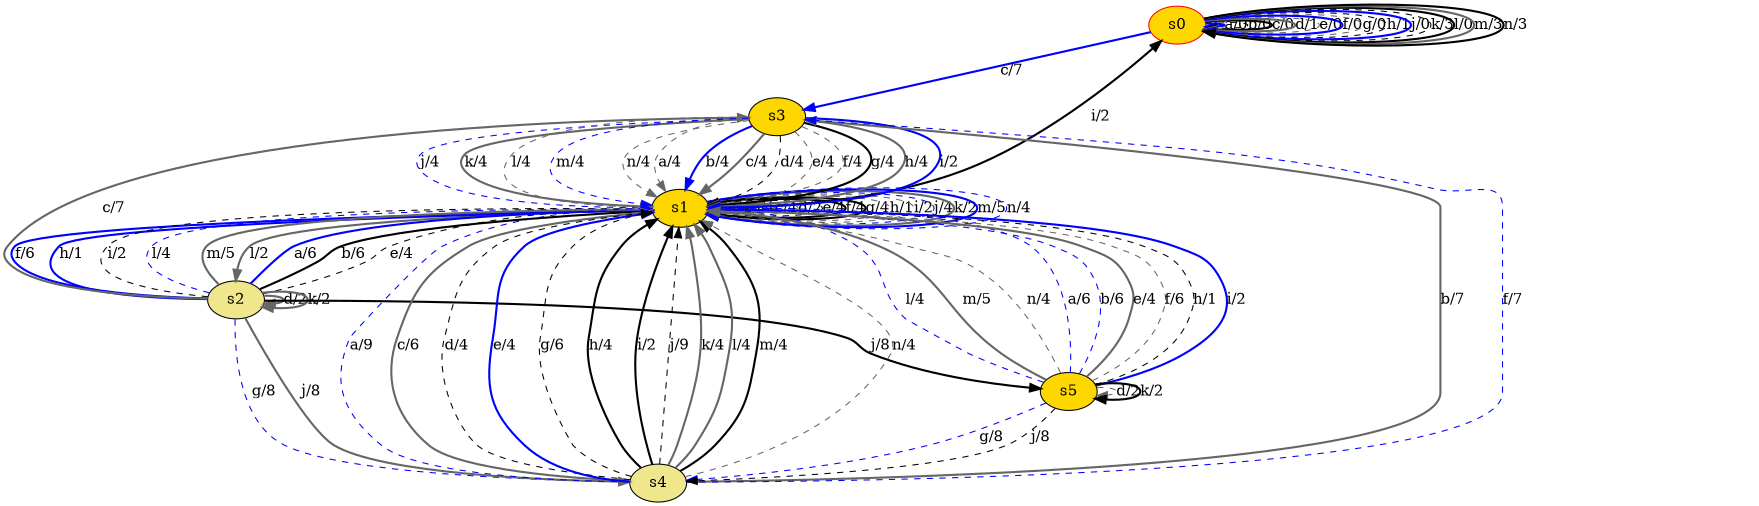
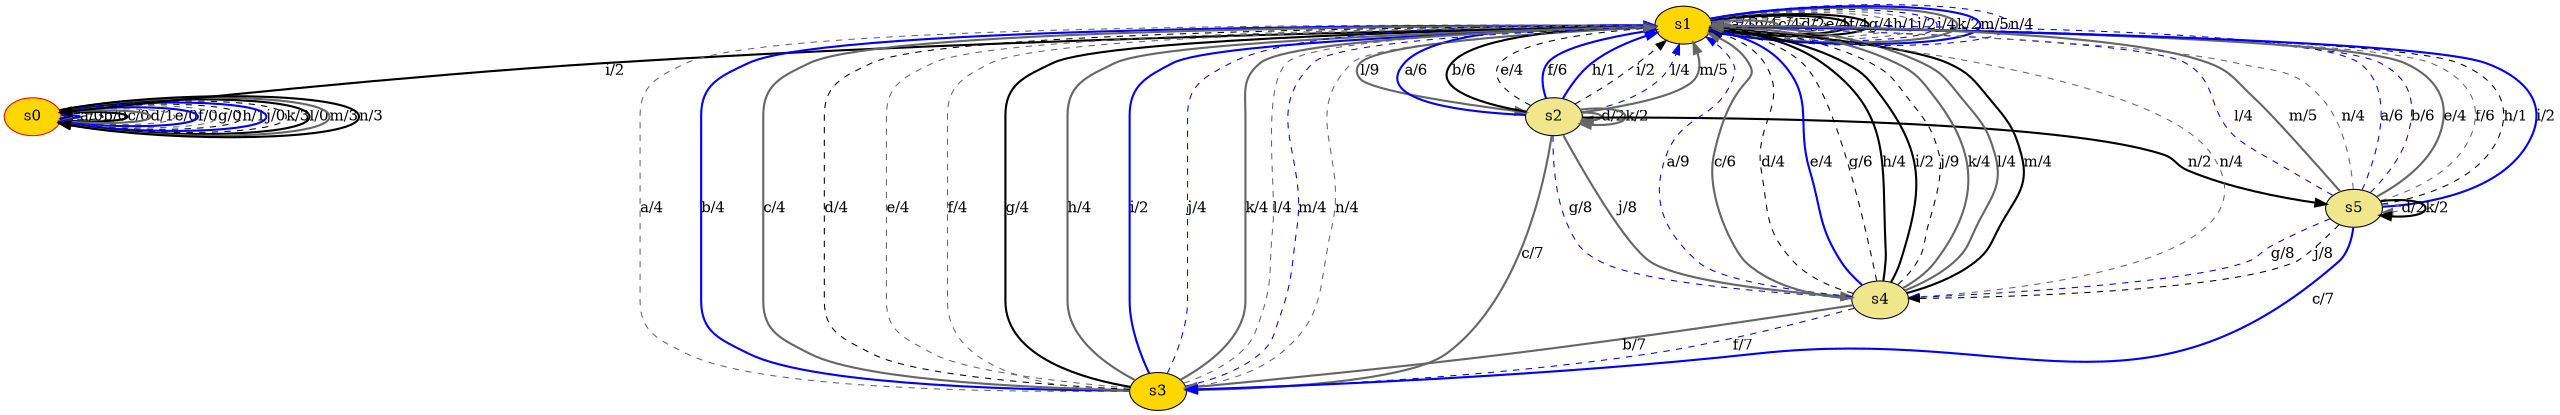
(983, 70) -> (1799, 351)
(260, 254) -> (1370, 71)
(881, 346) -> (2200, 163)
(1069, 391) -> (2354, 208)
